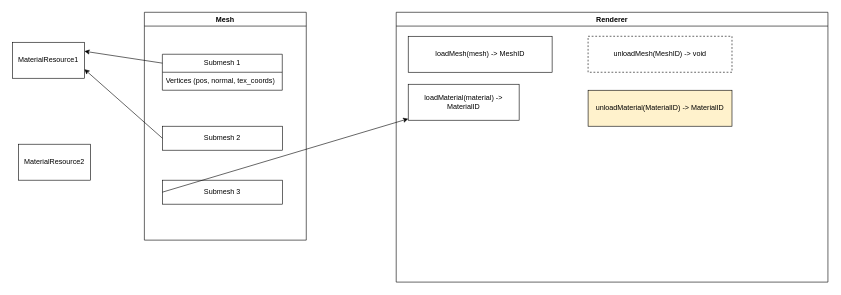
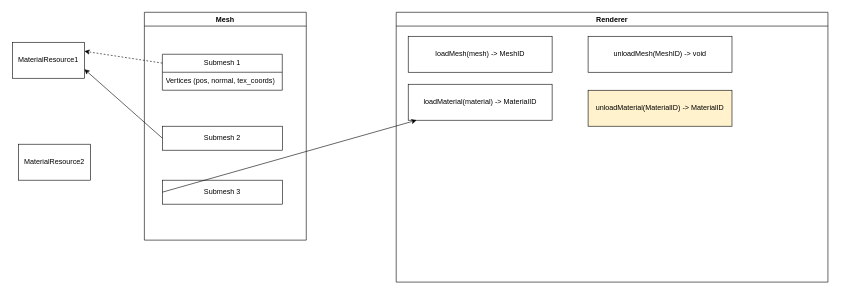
(660, 54) -> (660, 54)
(126, 58) -> (126, 58)
(464, 102) -> (480, 102)
